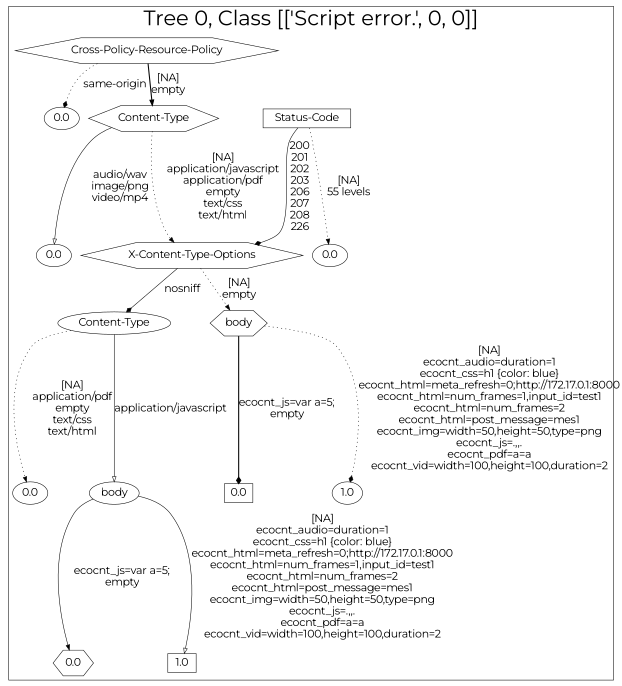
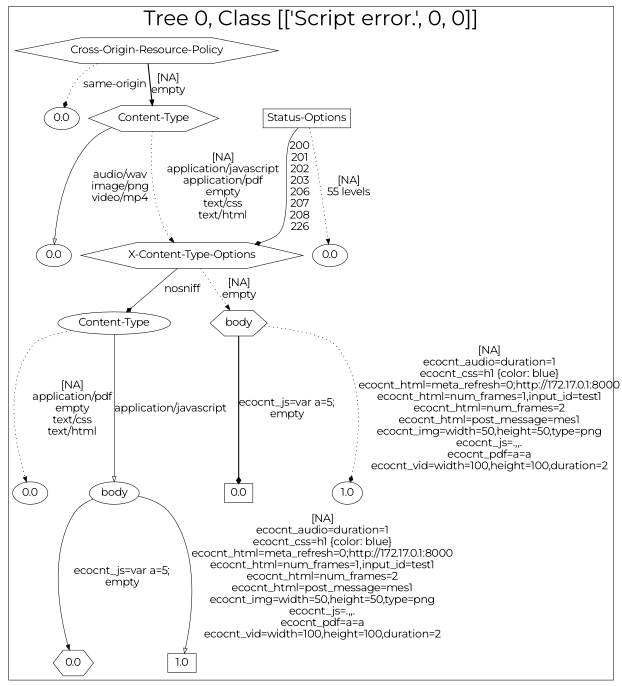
(147, 51) -> (147, 51)
(307, 118) -> (307, 118)
